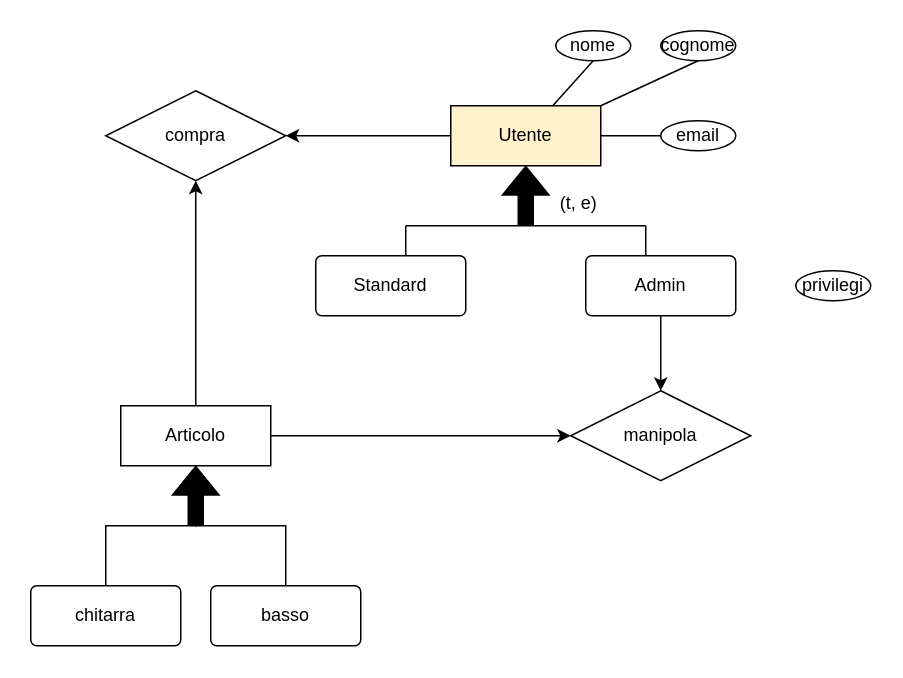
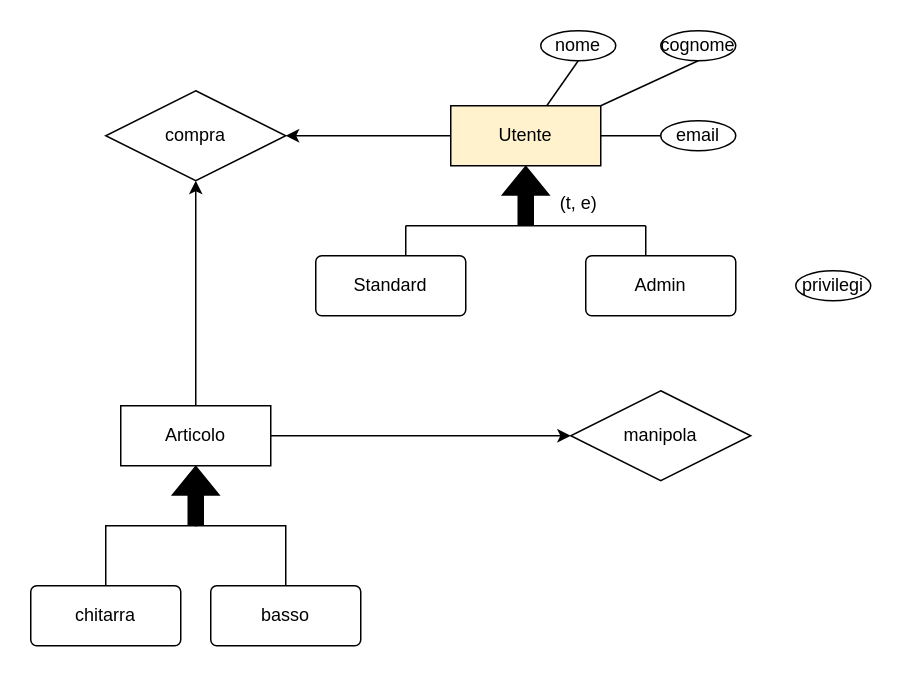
(593, 46) -> (578, 46)
(661, 348) -> none
